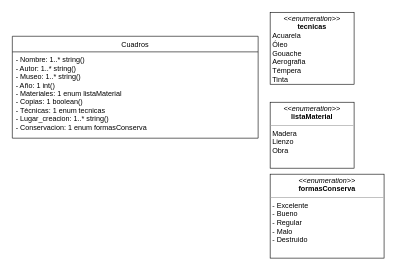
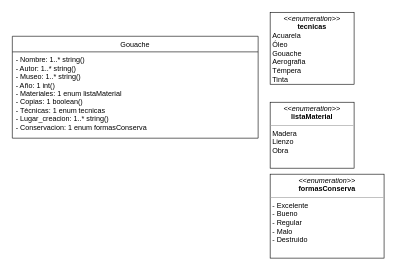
(135, 44) -> (135, 44)
